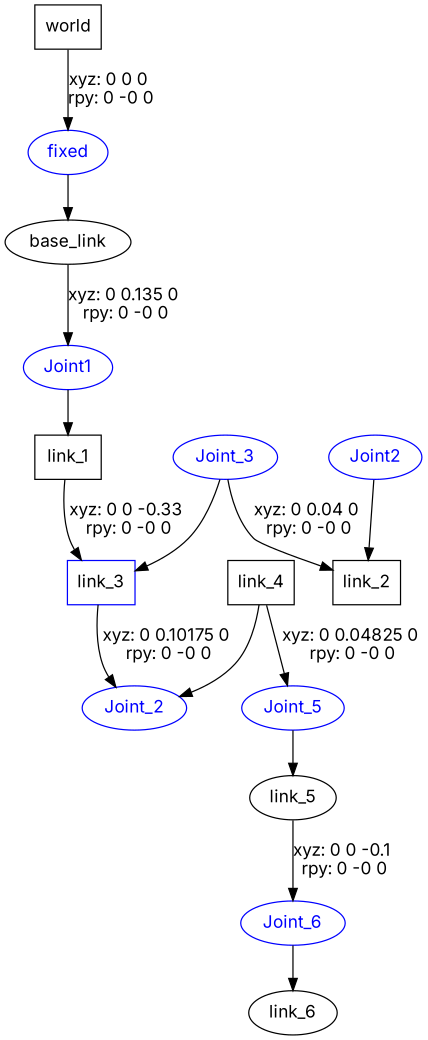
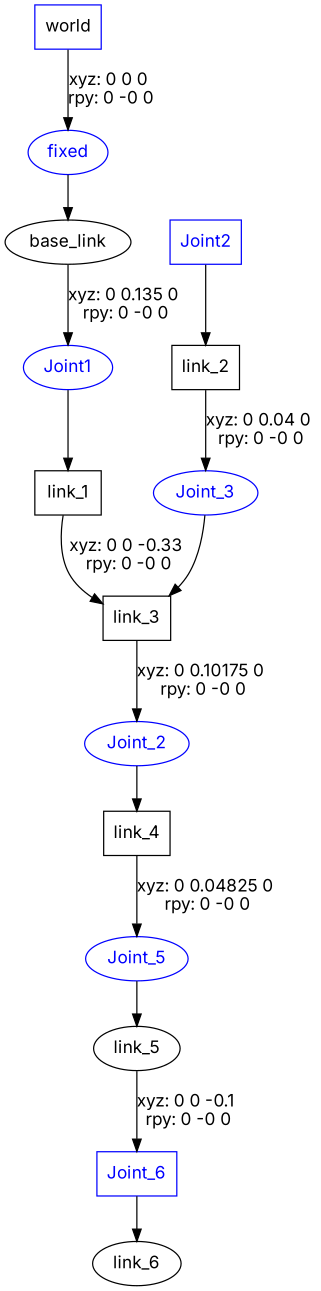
(68, 27) -> (68, 27)
(375, 457) -> (206, 242)
(257, 541) -> (206, 424)
(101, 583) -> (137, 618)
(239, 659) -> (137, 782)
(293, 923) -> (137, 1174)
